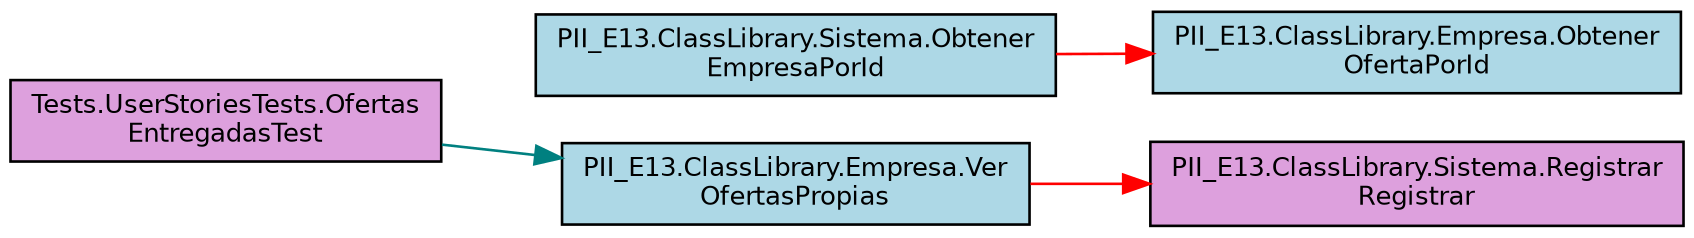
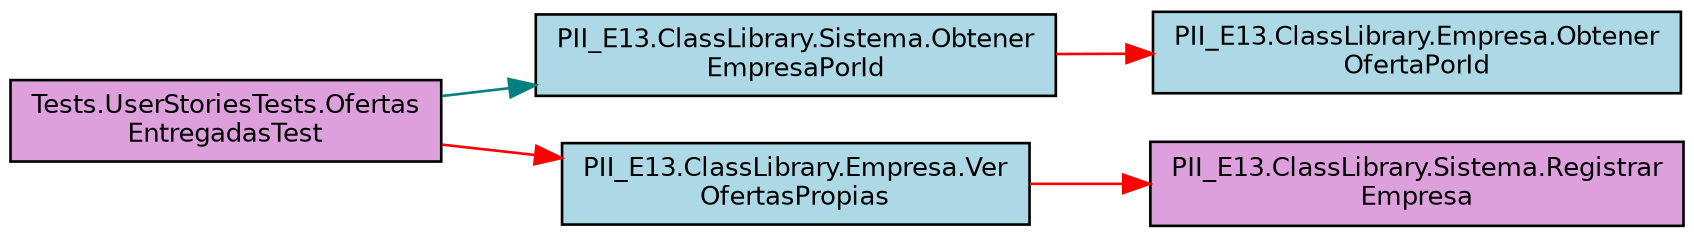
none -> (476, 92)
(489, 150) -> (489, 150)
(1417, 184) -> (1417, 184)
